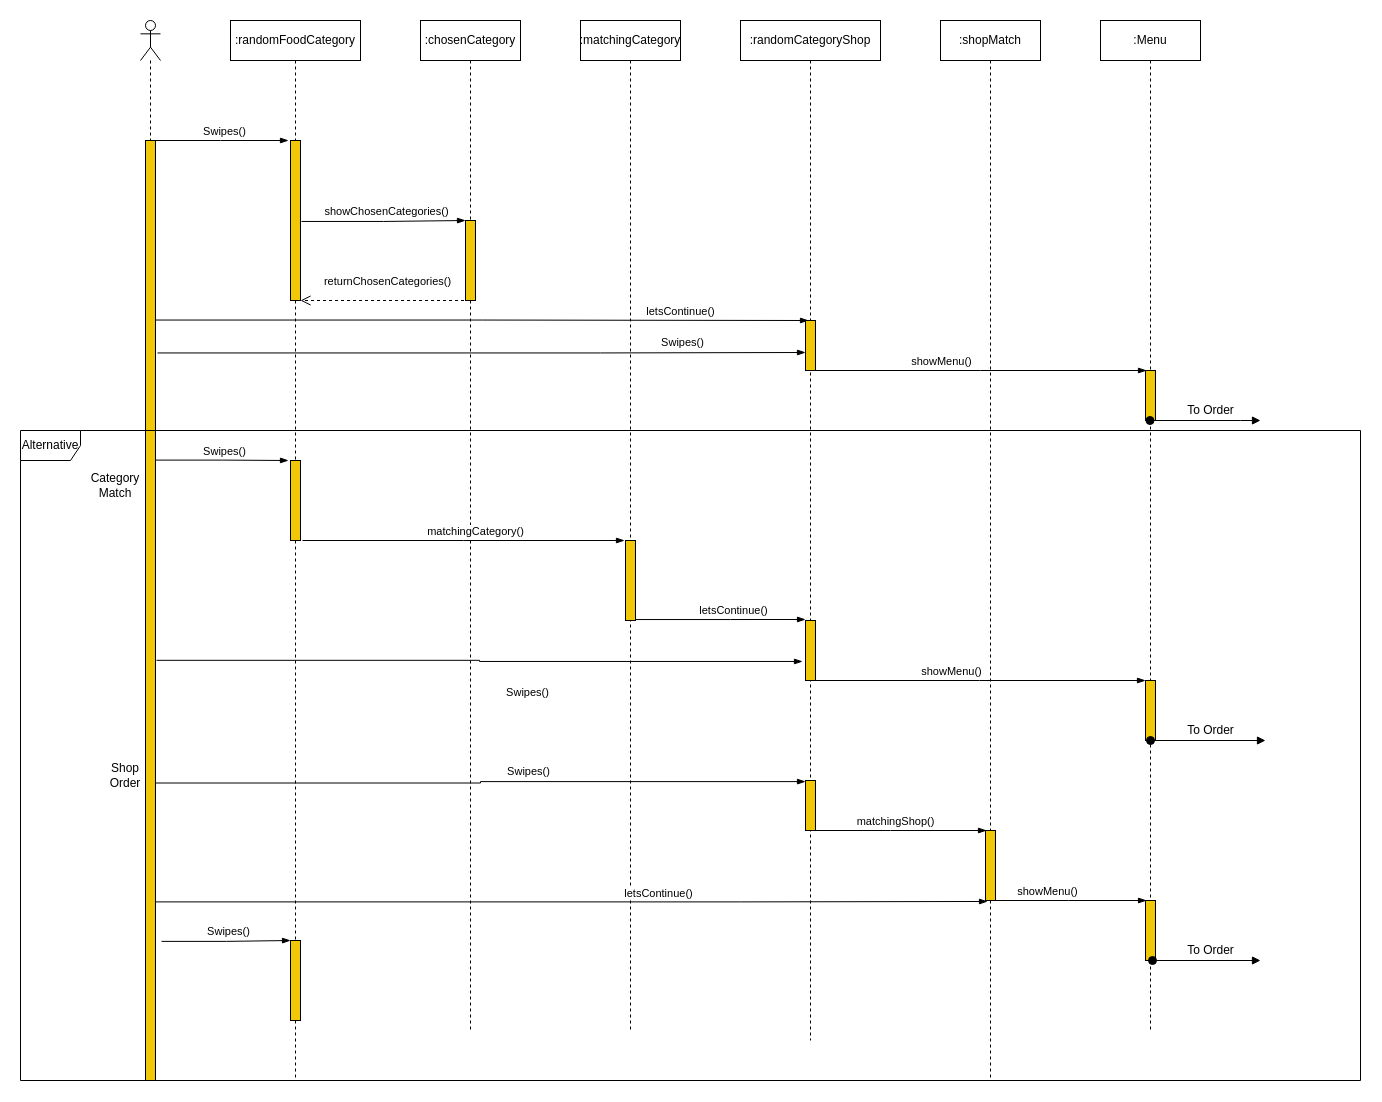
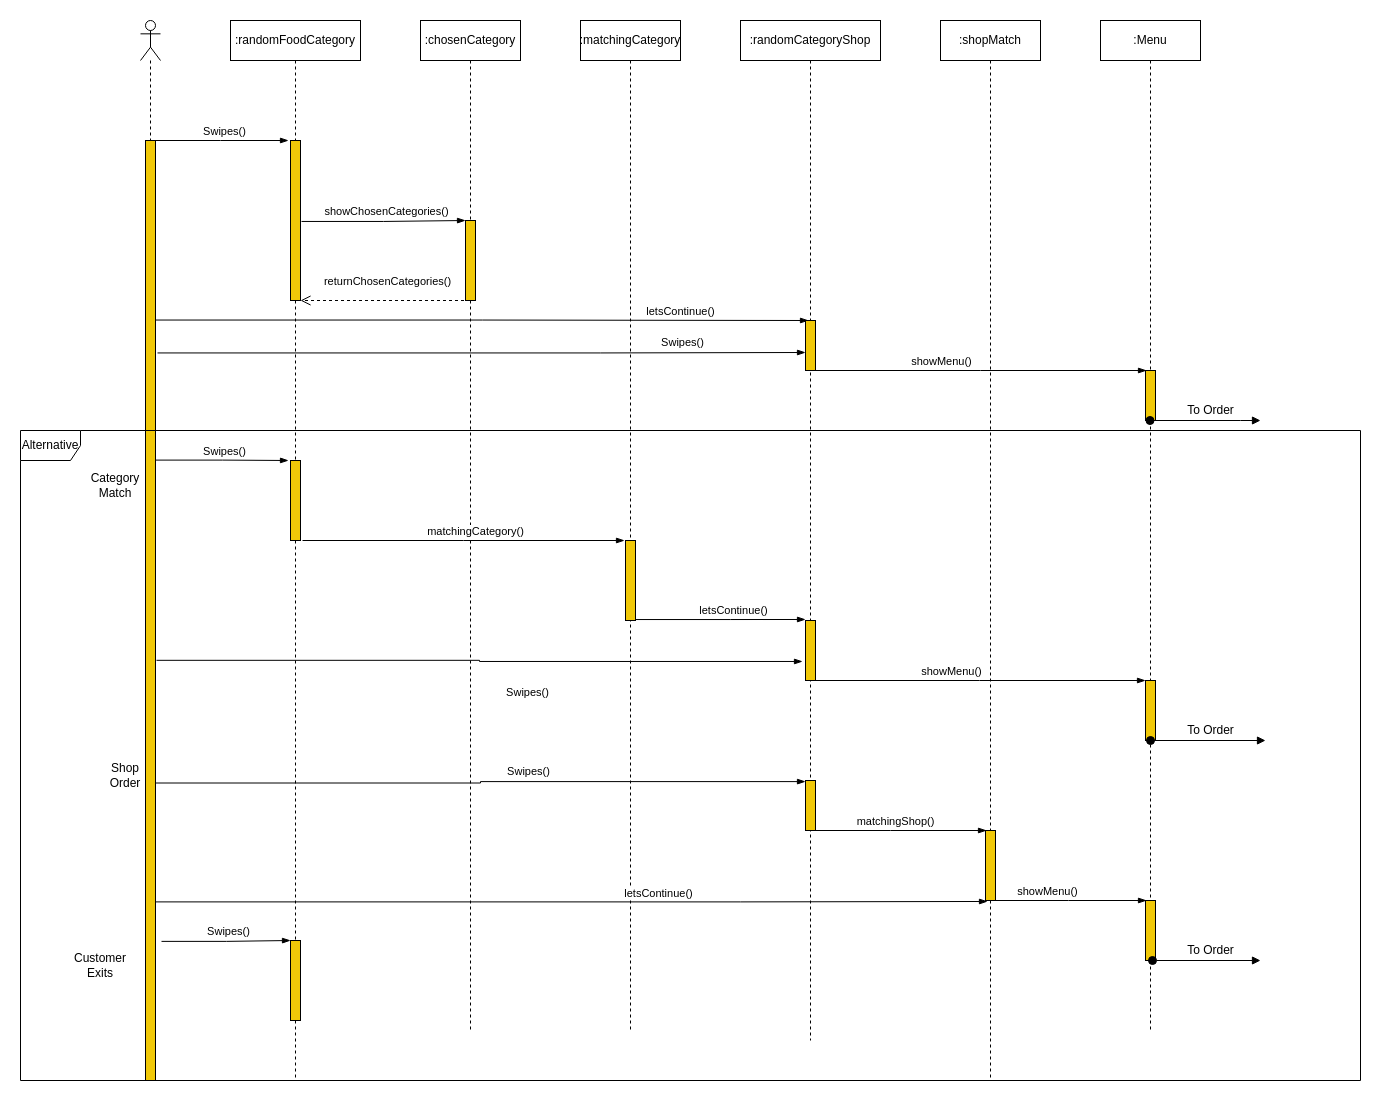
none -> (101, 966)
